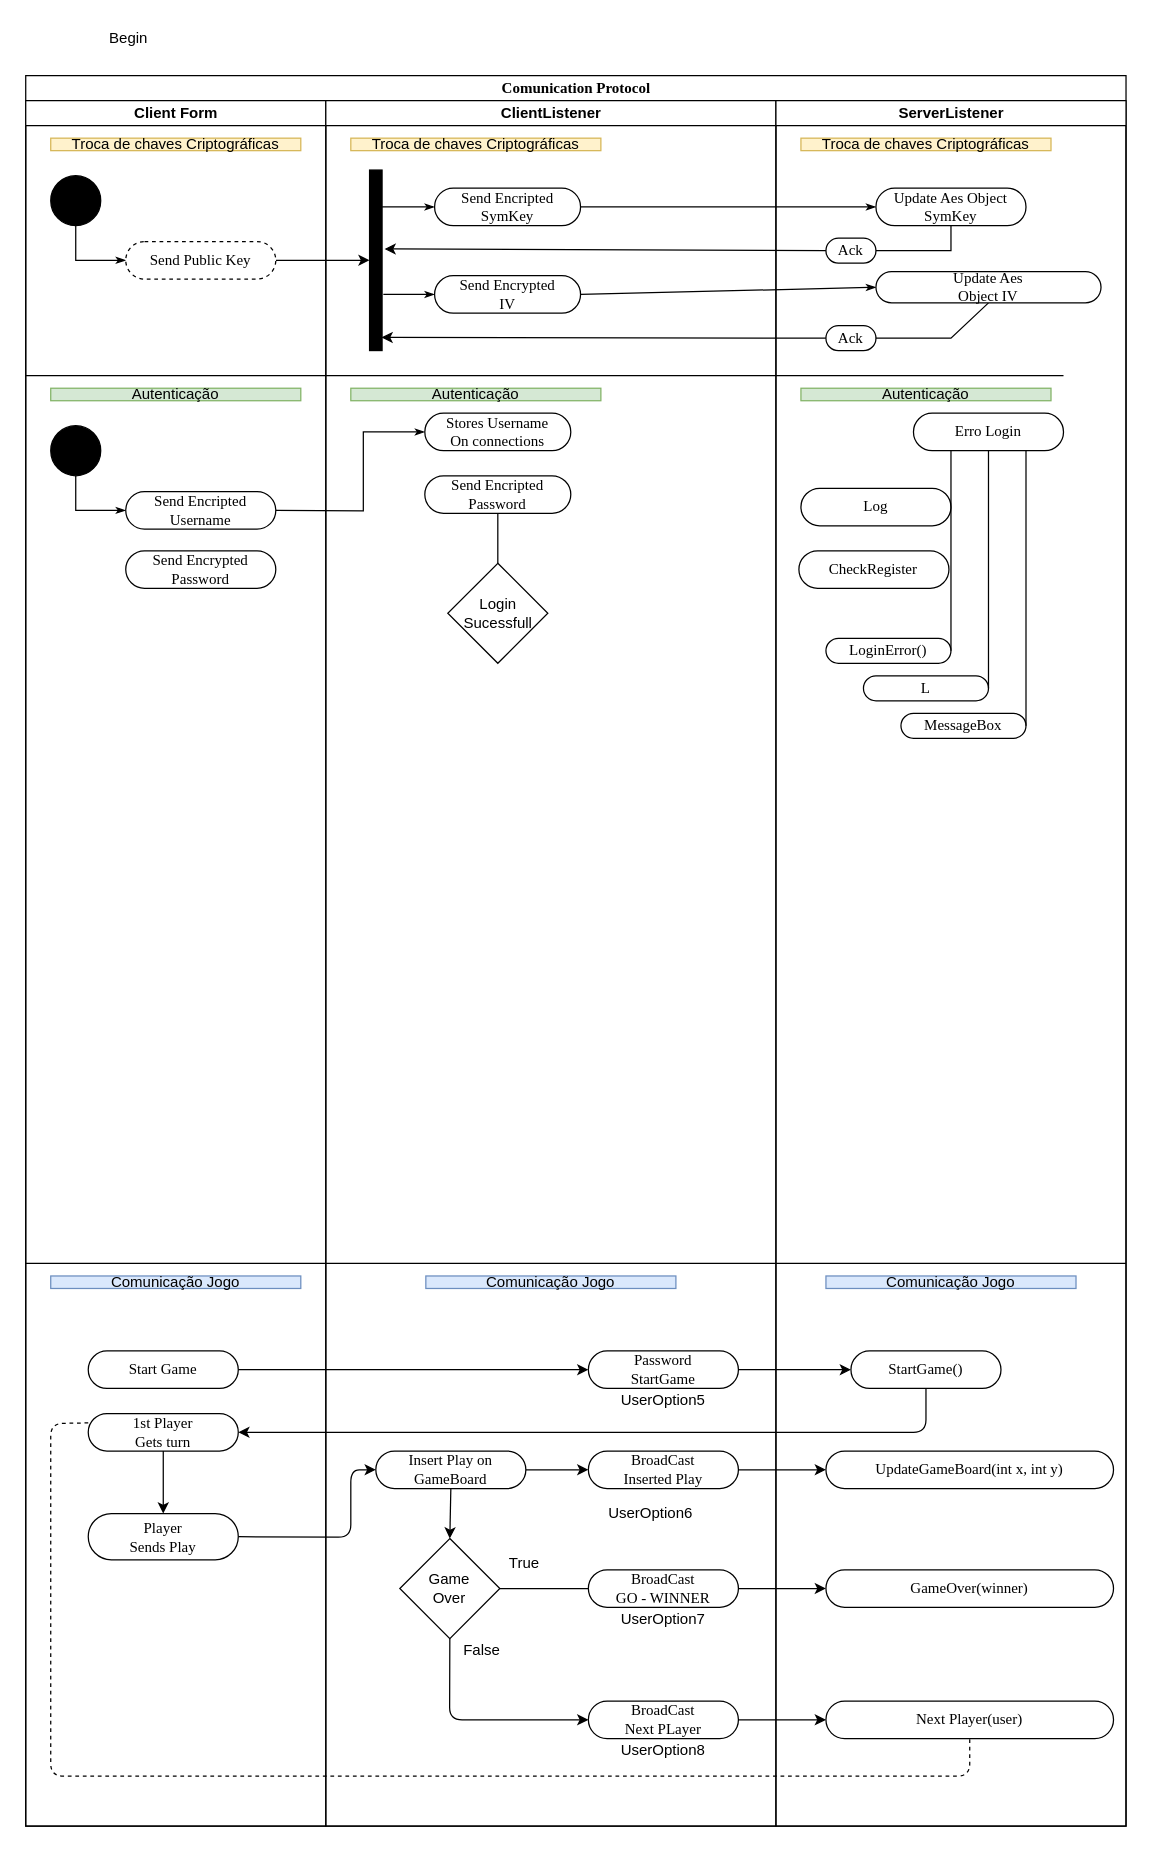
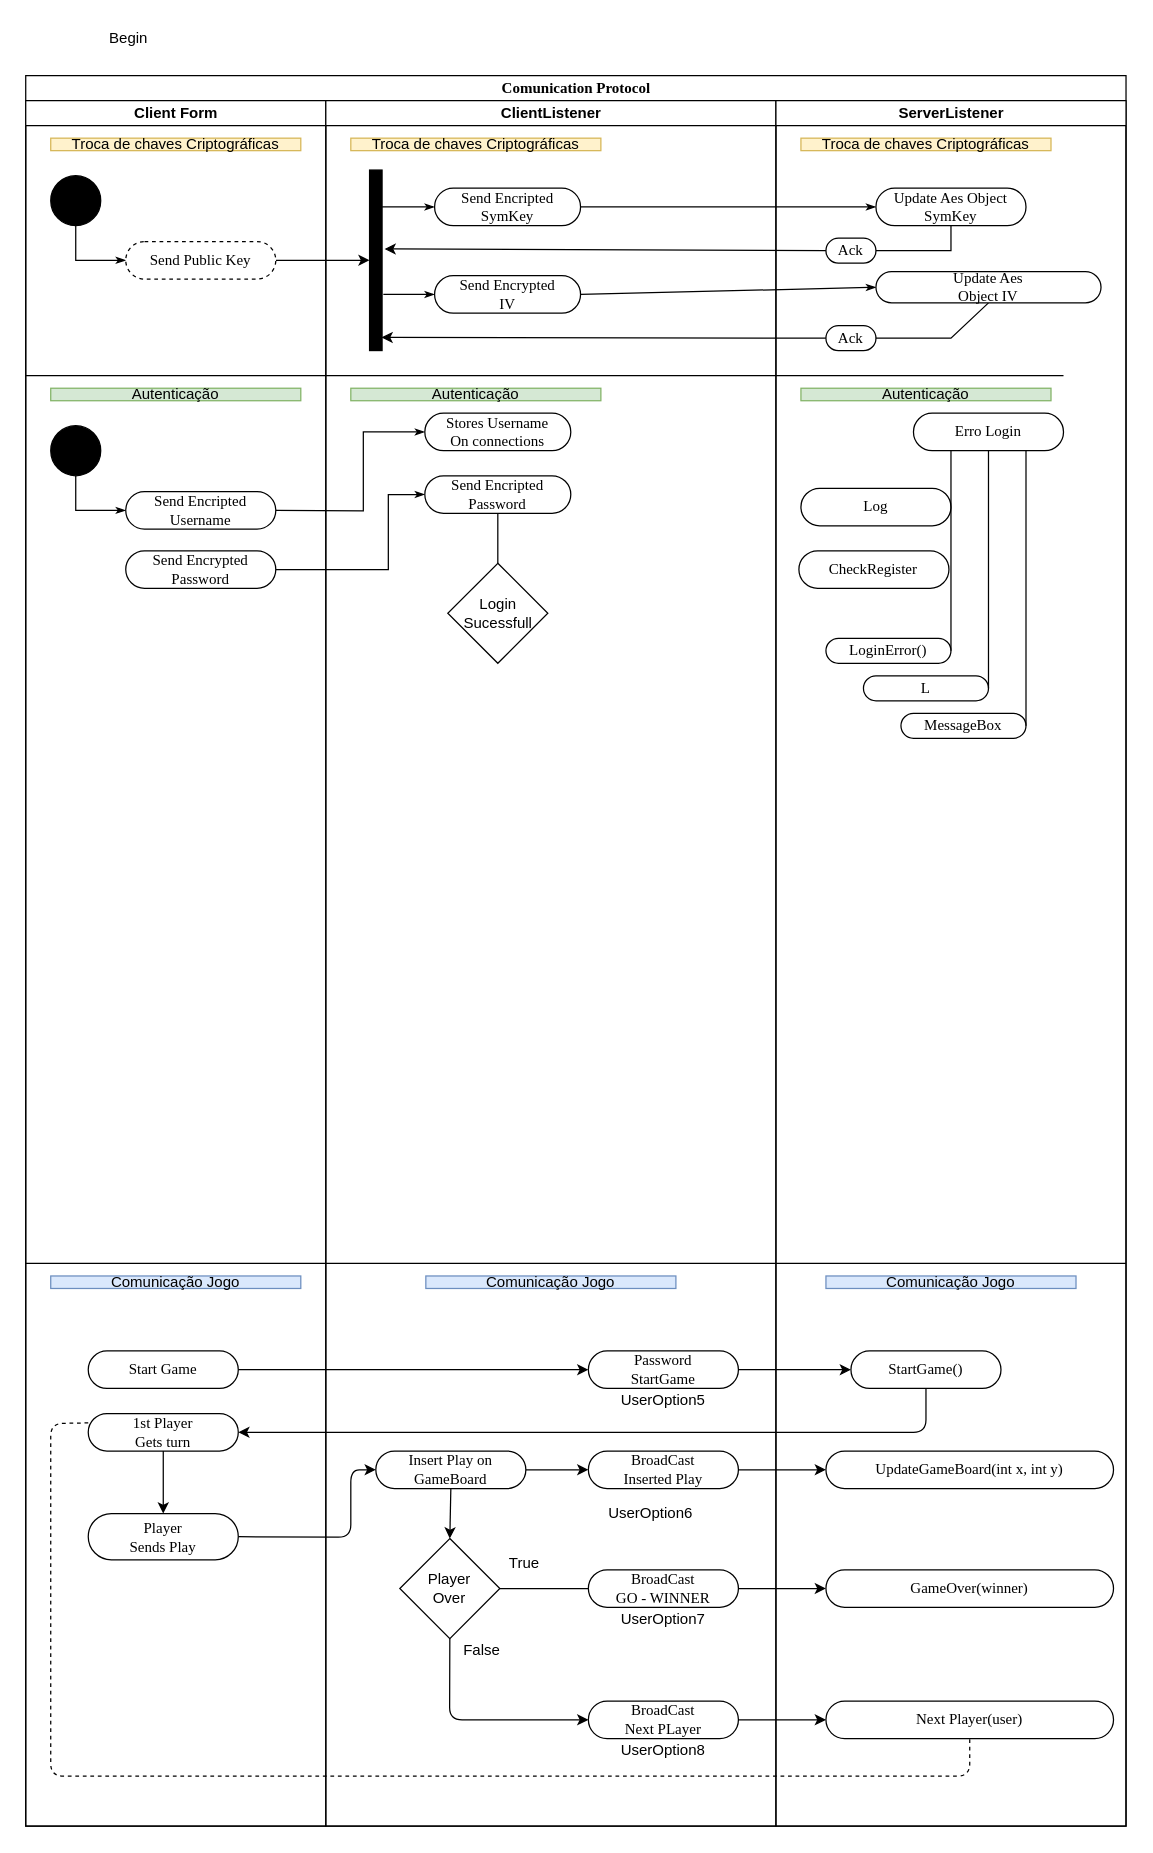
none -> (384, 569)
(449, 1588) -> (449, 1588)
